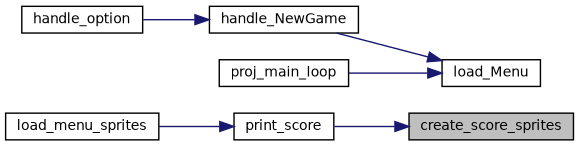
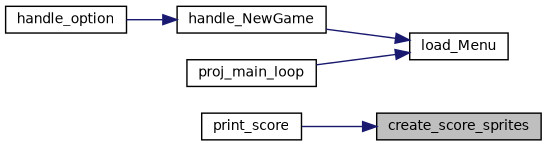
(82, 127) -> none
